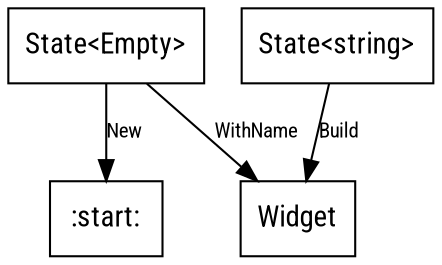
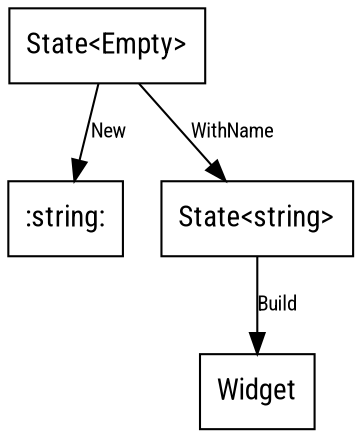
(194, 125) -> (175, 124)
(106, 219) -> (66, 219)
